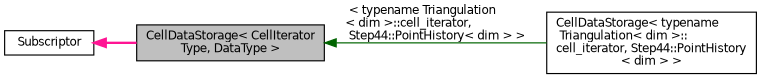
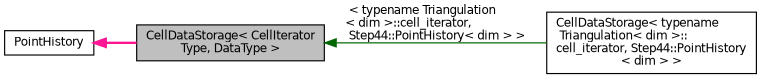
(49, 43) -> (49, 43)
